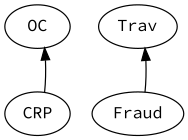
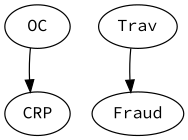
(46, 76) -> (29, 64)
(146, 76) -> (130, 64)
